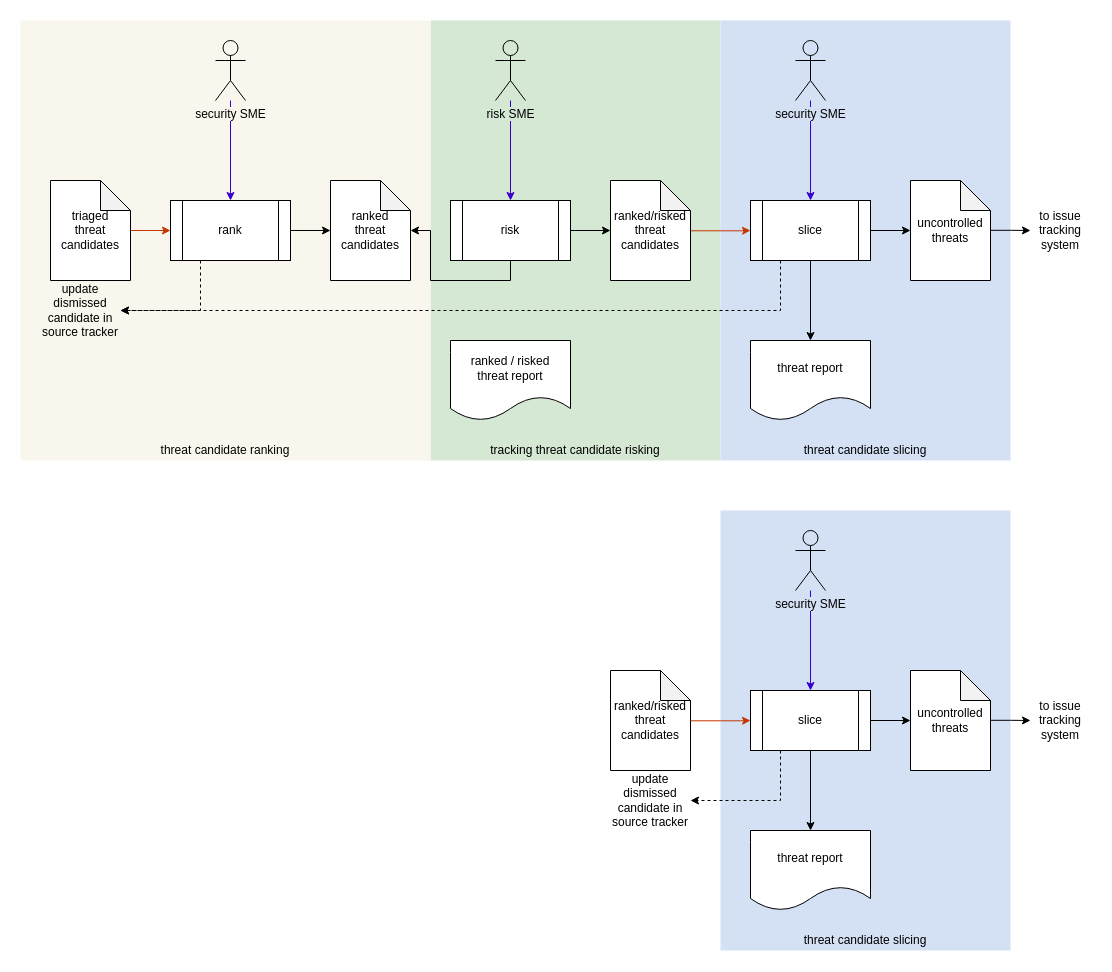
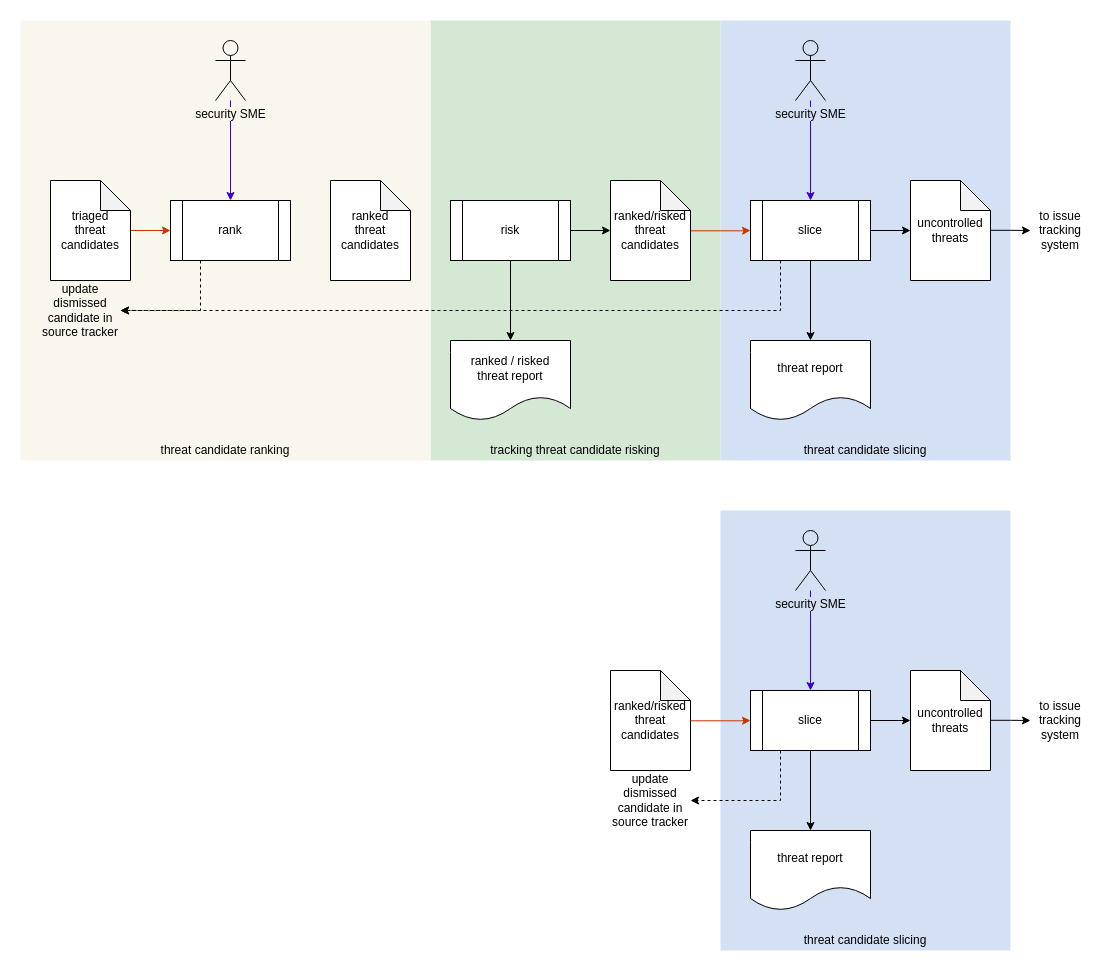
(511, 71) -> none
(511, 147) -> none
(307, 231) -> none
(441, 281) -> (511, 306)
